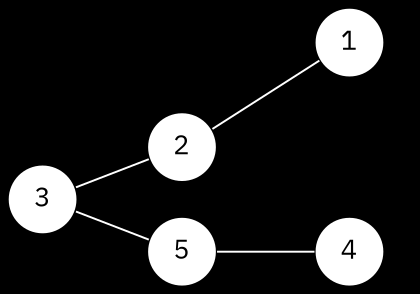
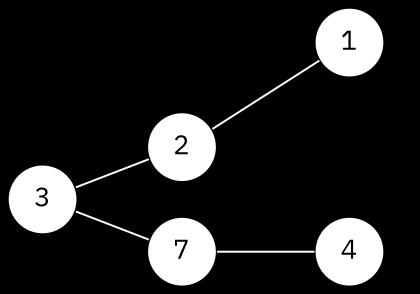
(182, 252) -> (182, 252)
